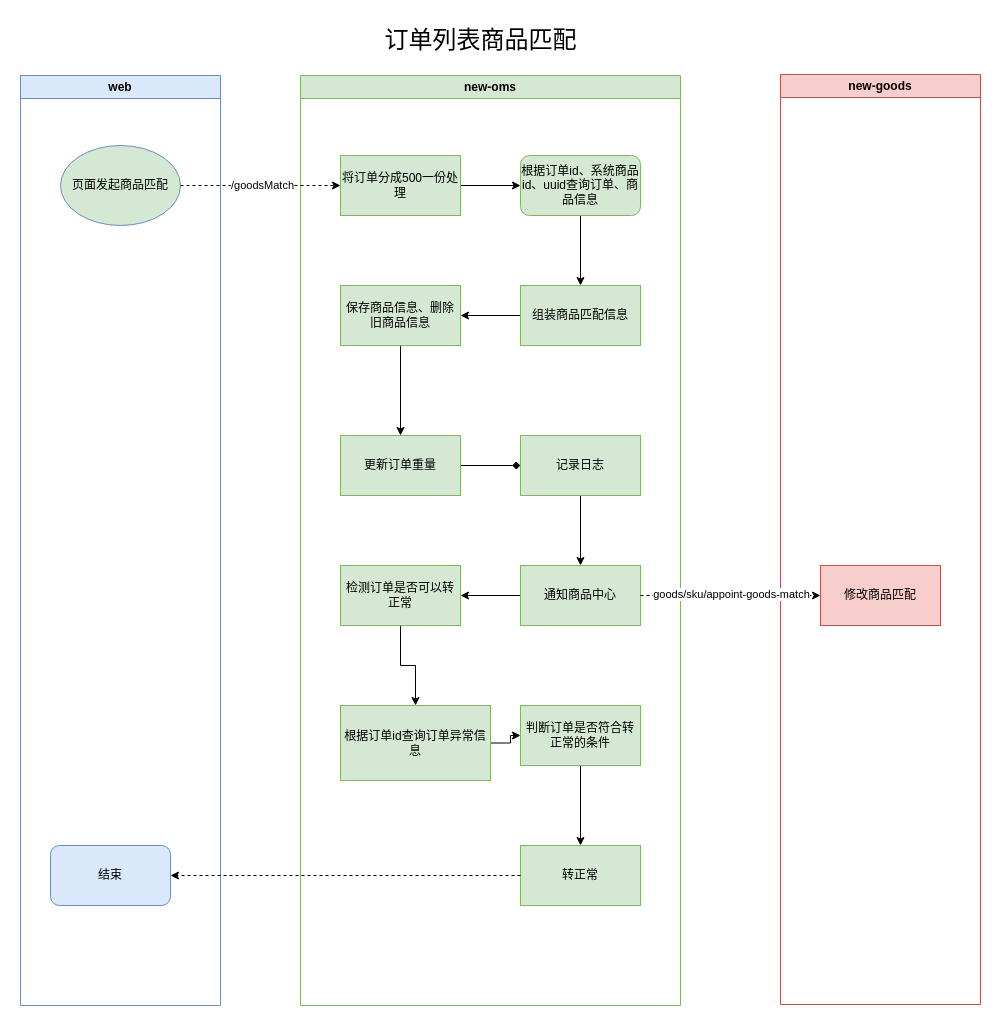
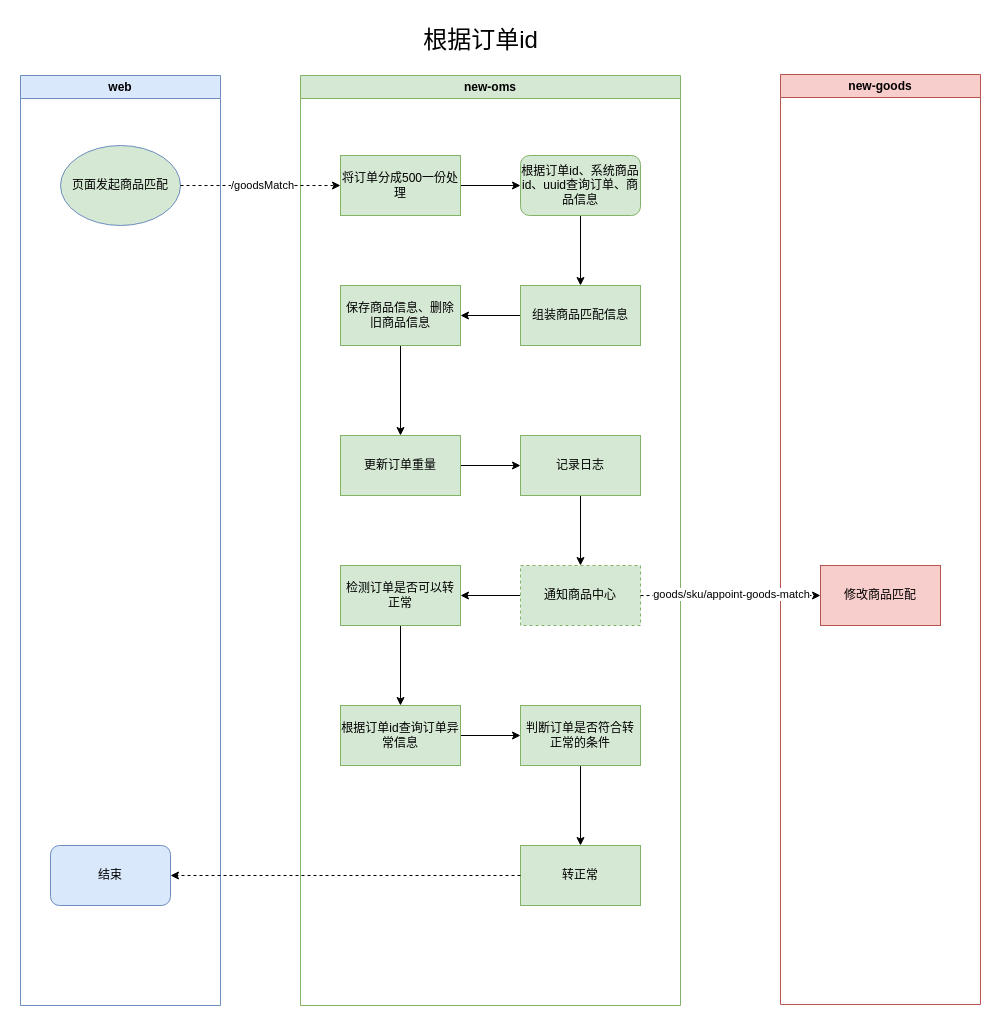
(481, 41) -> (481, 41)
(511, 466) -> (512, 466)
(581, 596) -> (581, 596)
(416, 743) -> (401, 736)
